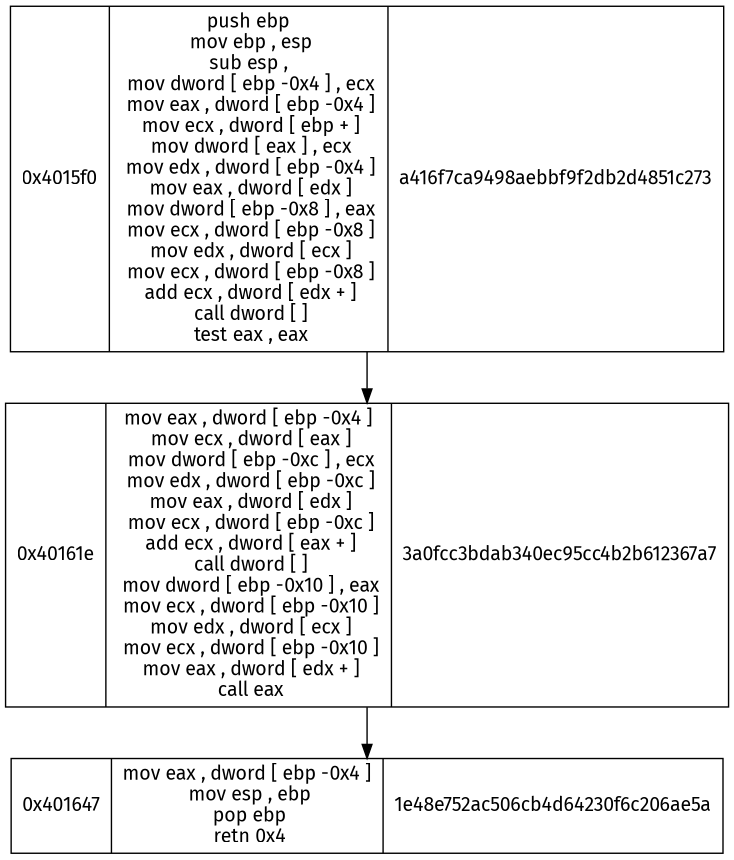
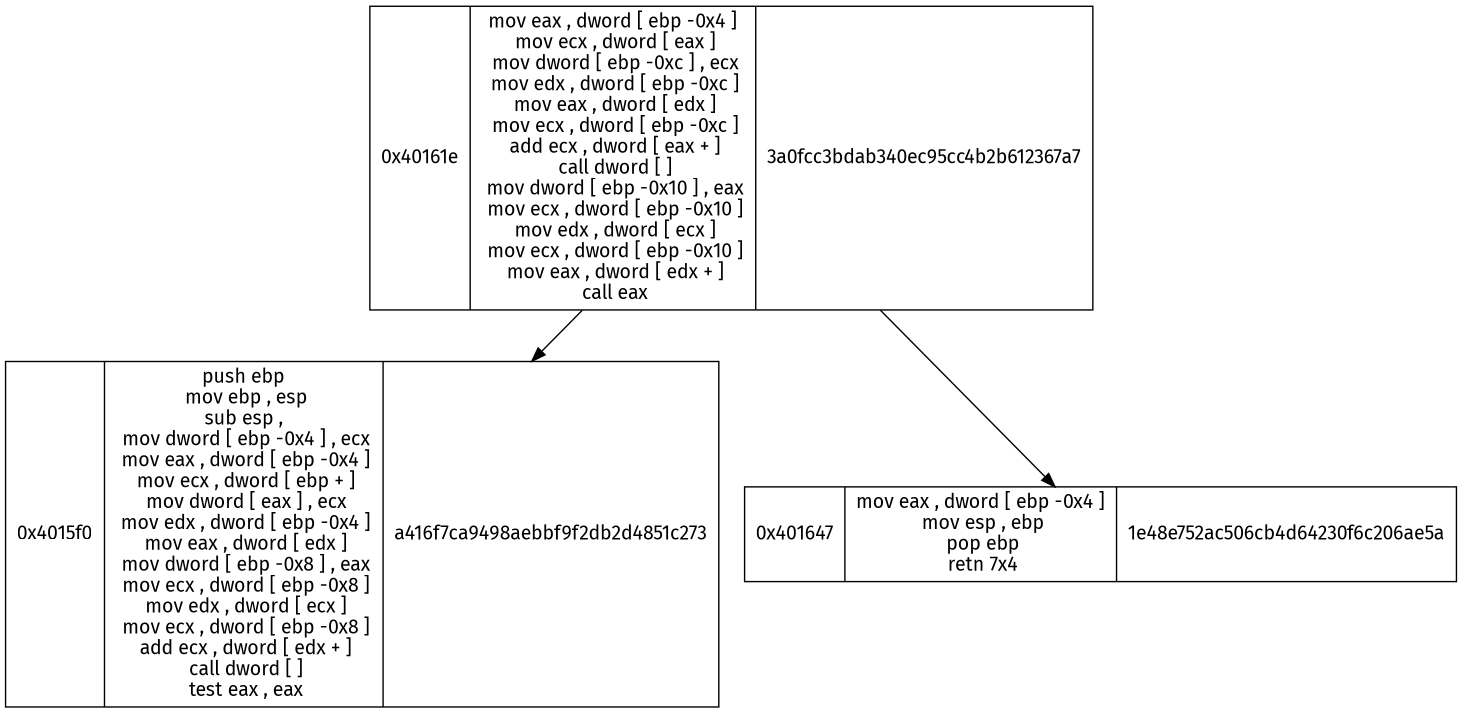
(367, 370) -> (562, 331)
(247, 837) -> (981, 565)
